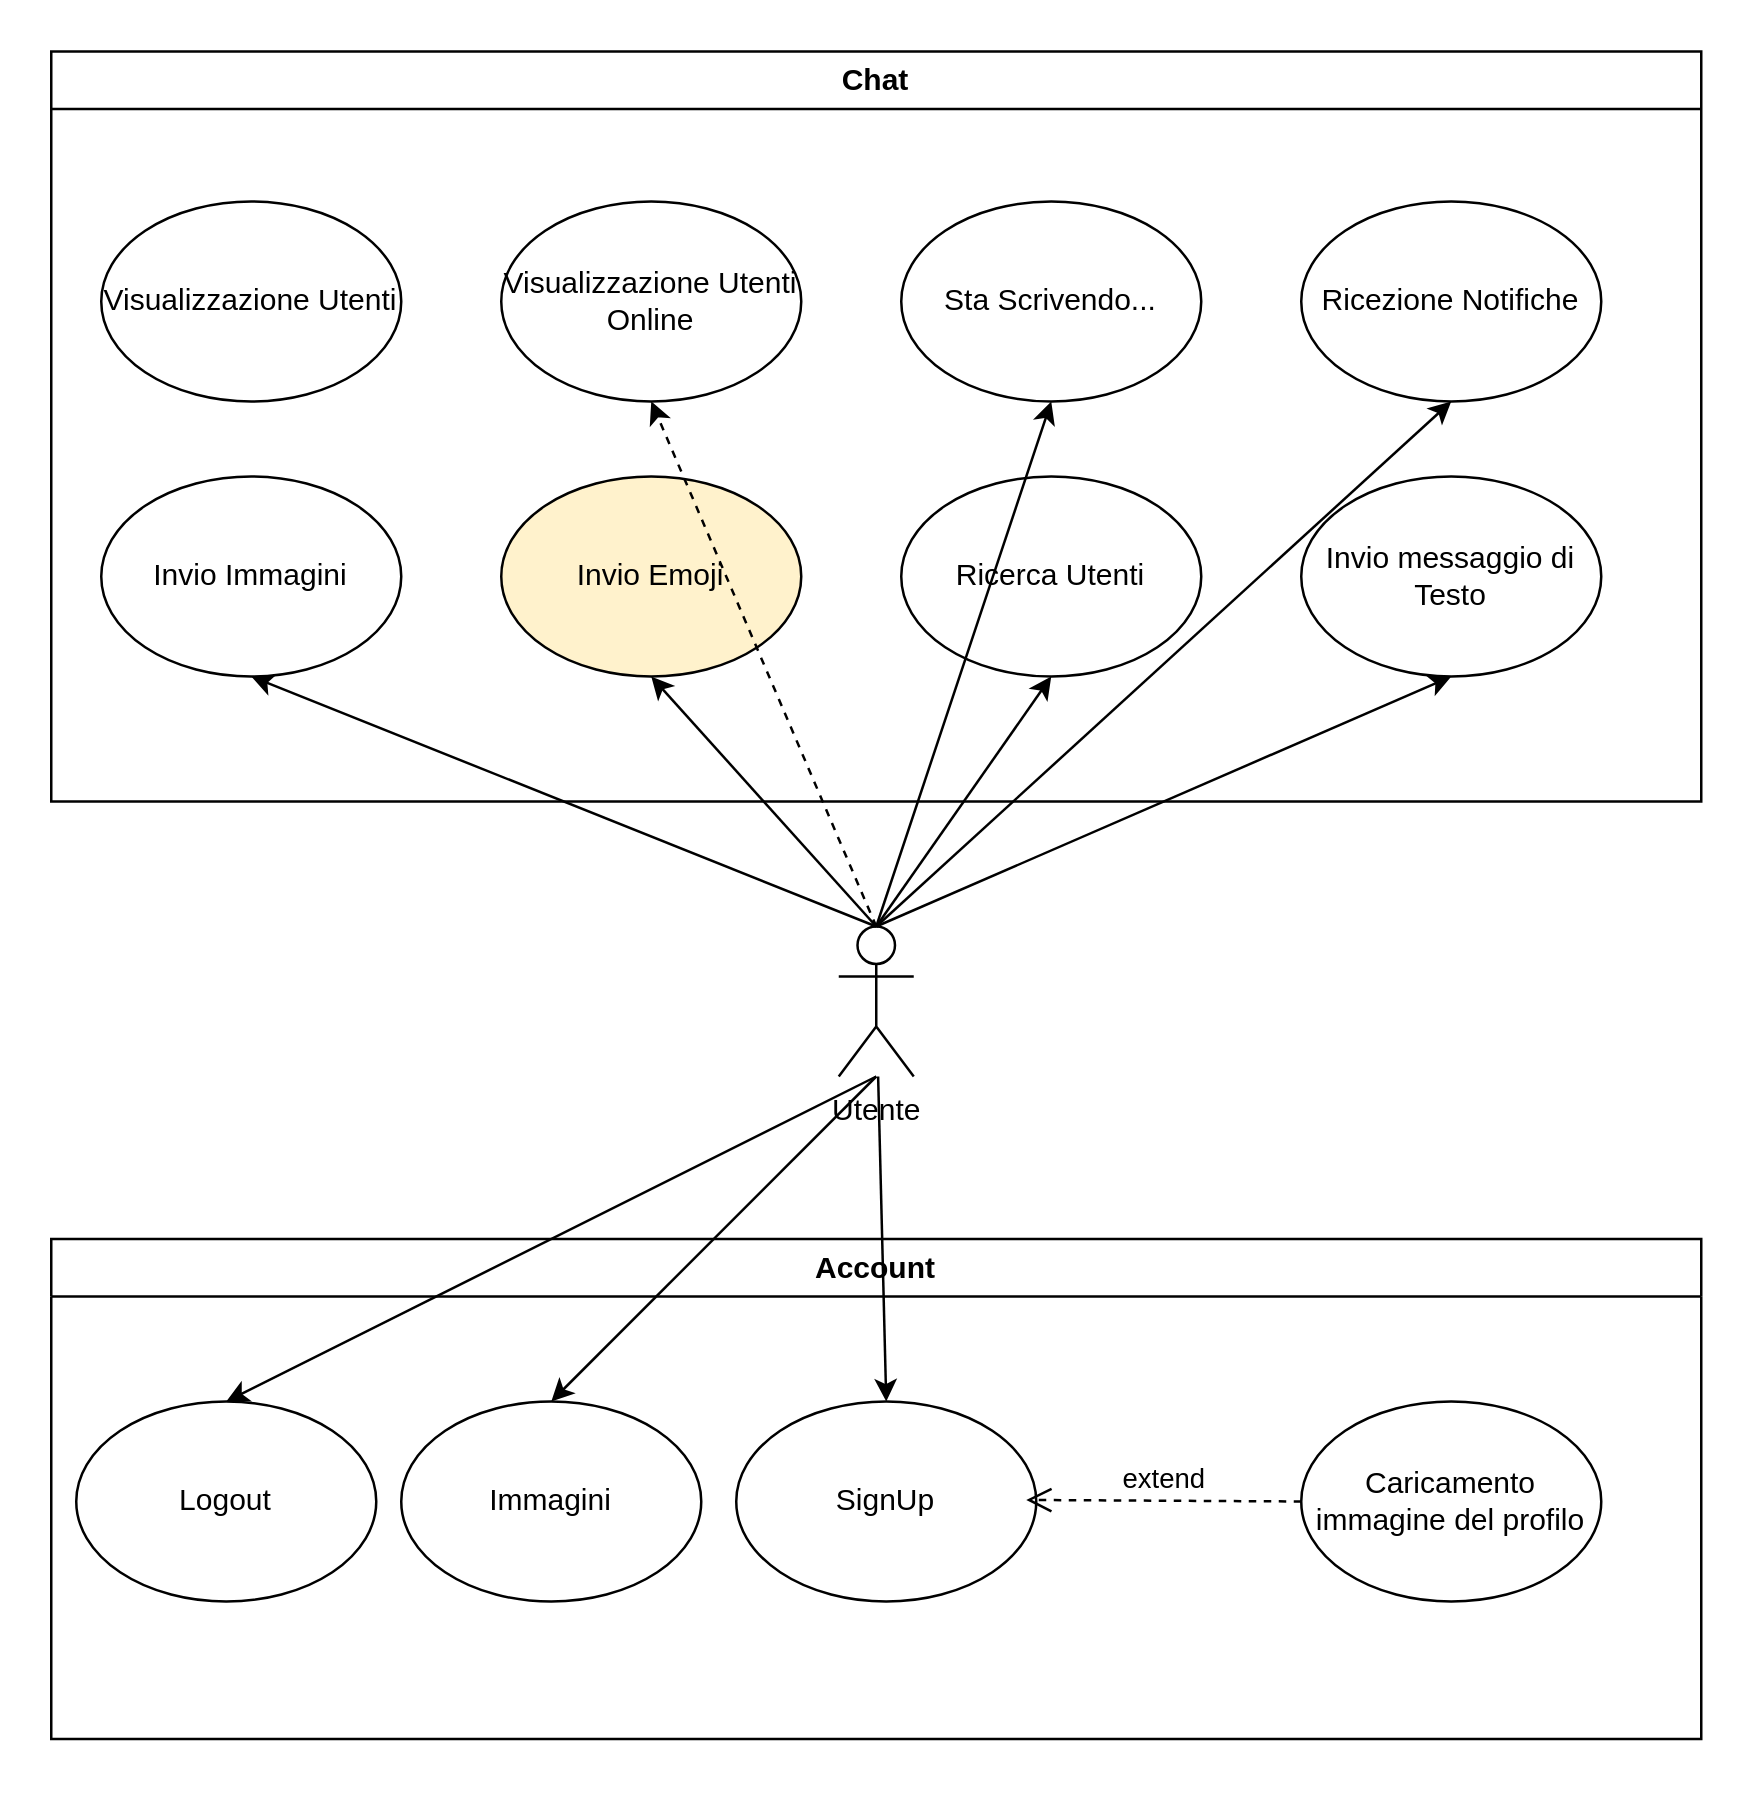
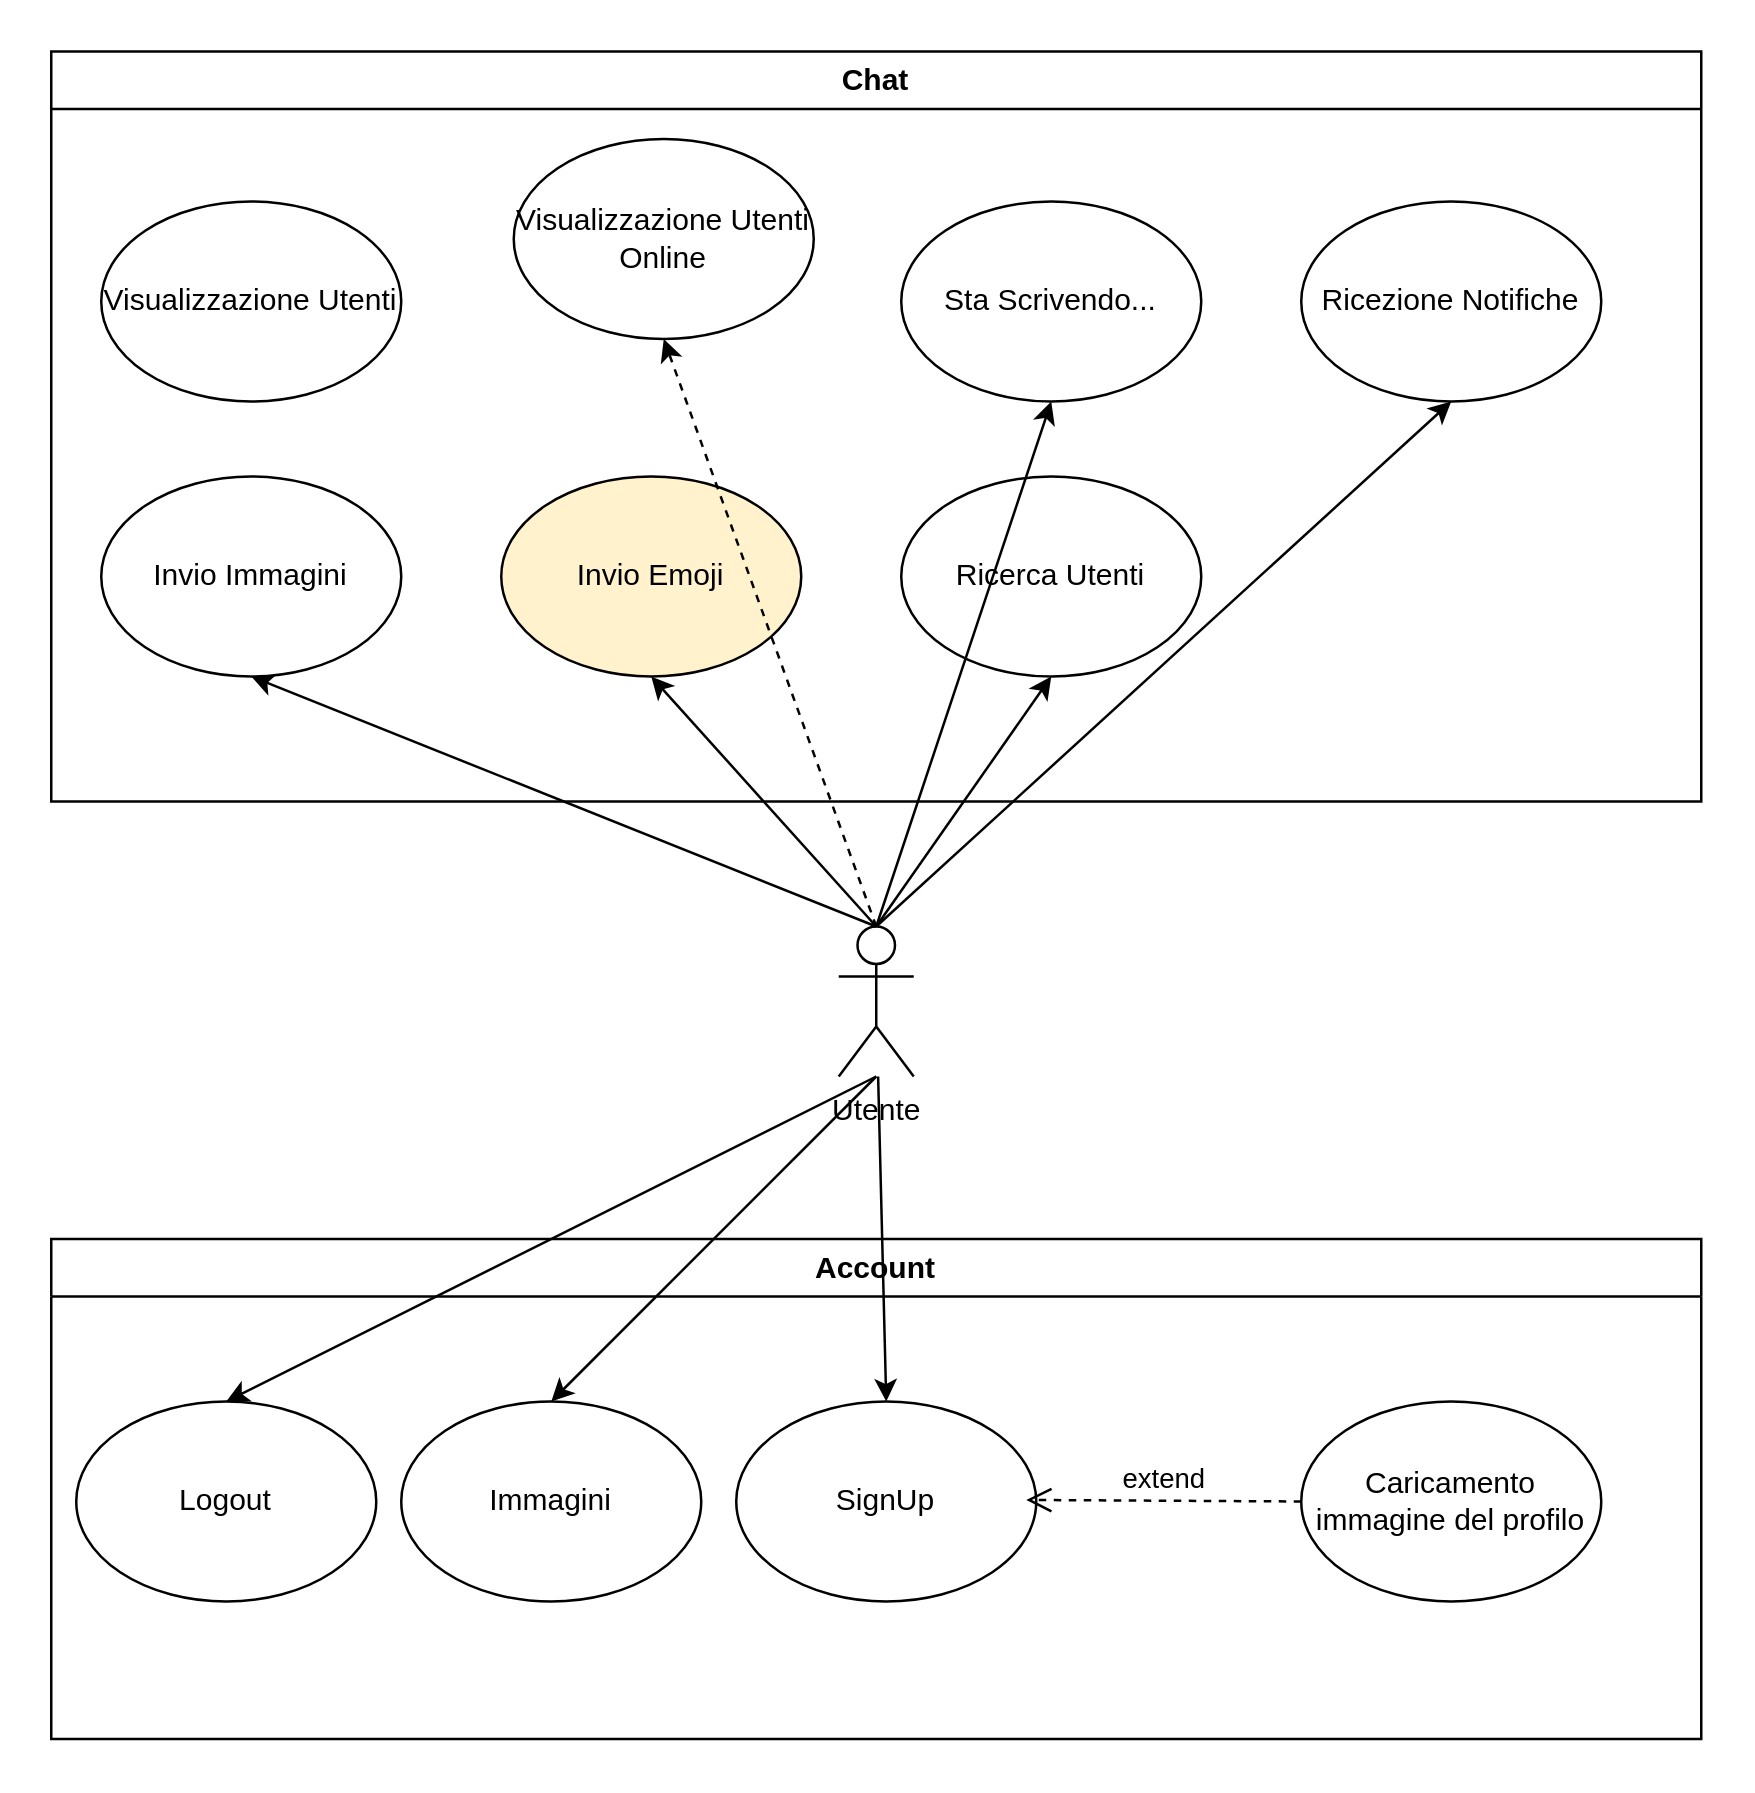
(651, 301) -> (664, 239)
(1451, 576) -> none
(1020, 864) -> none
